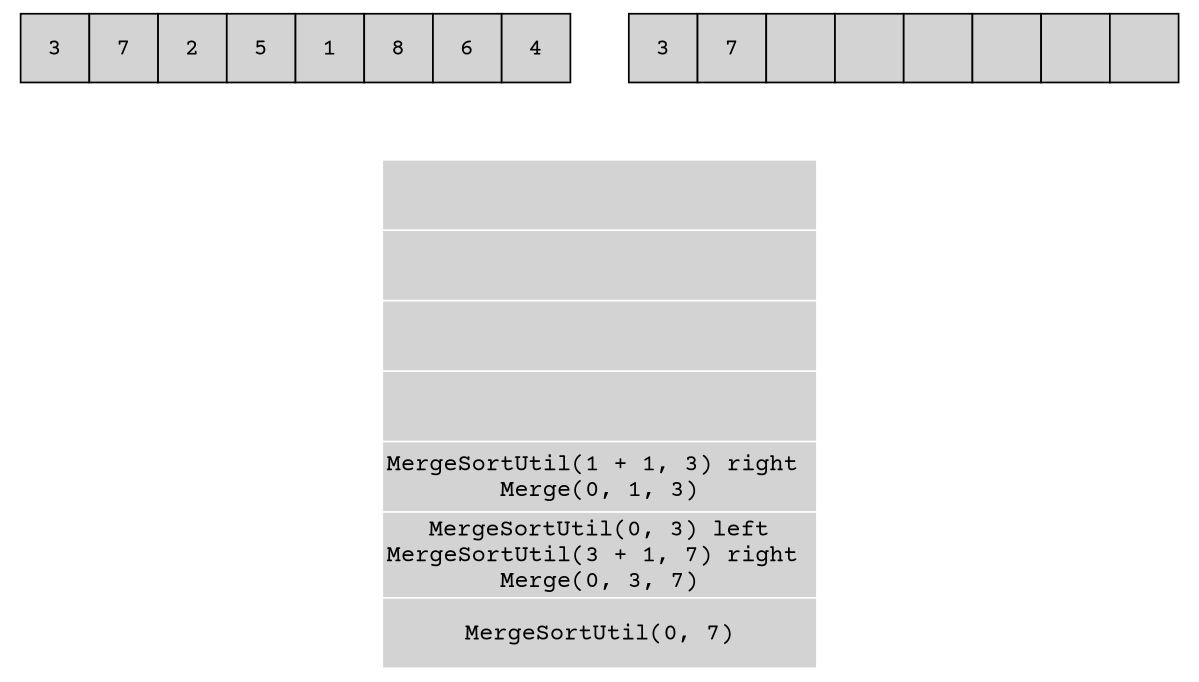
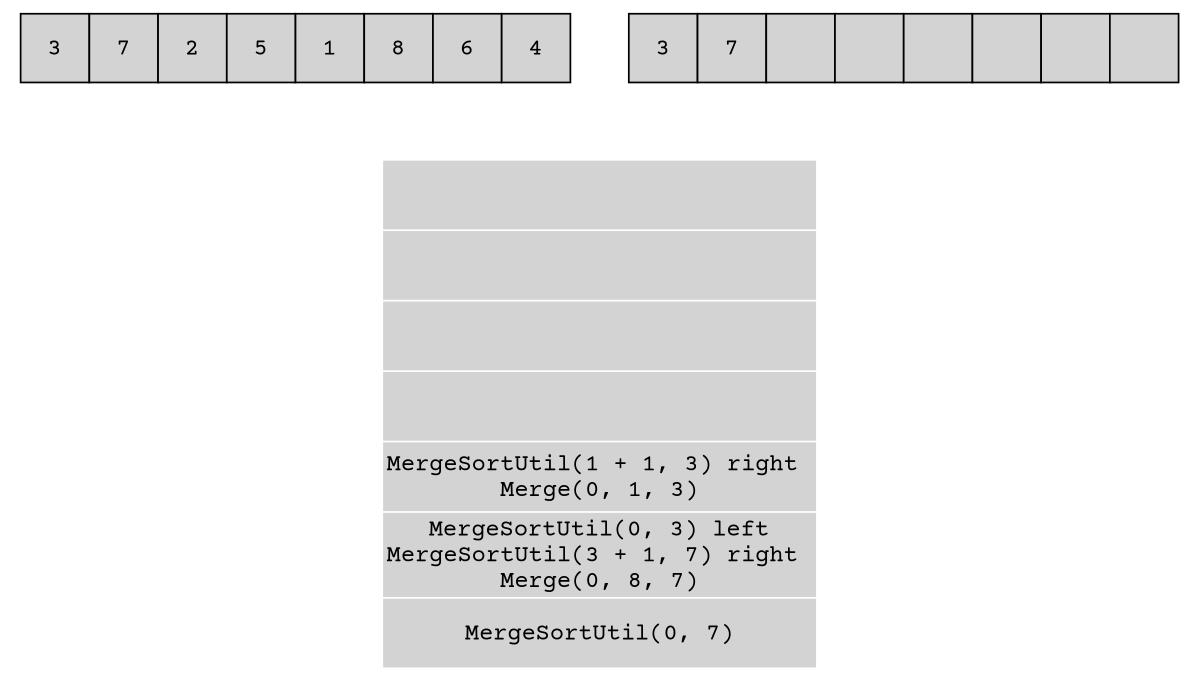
(600, 580) -> (600, 580)
